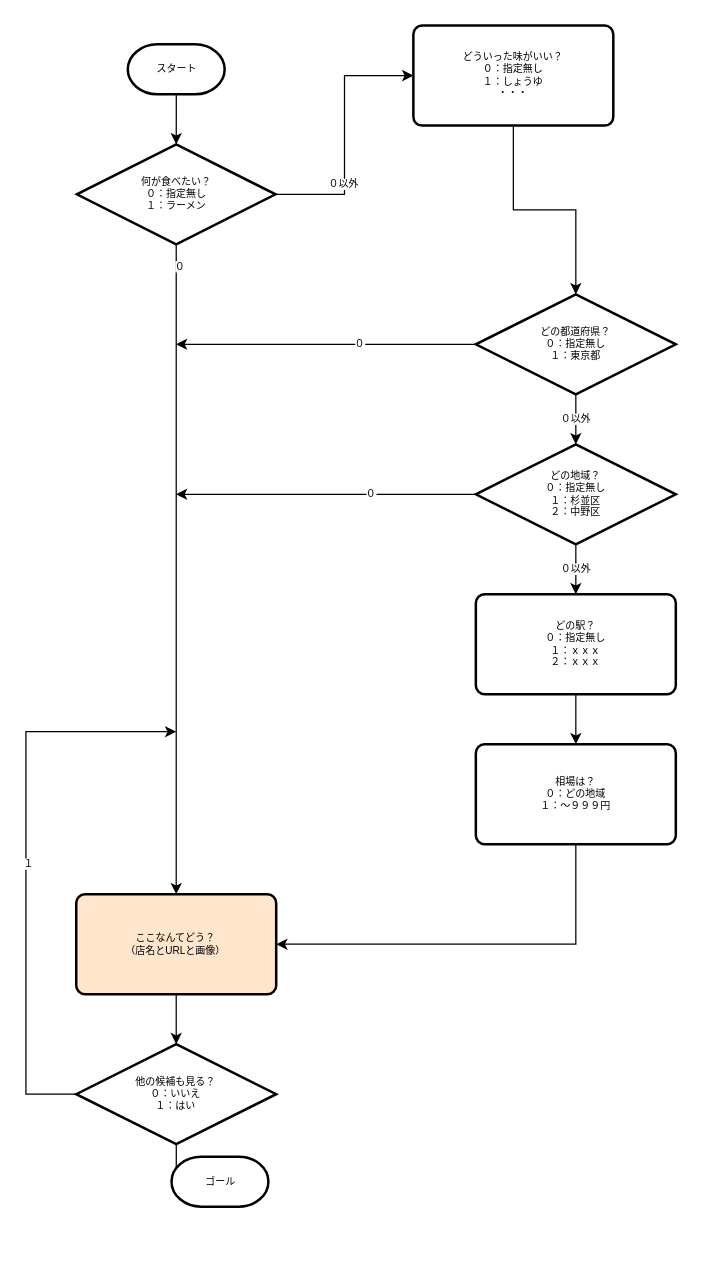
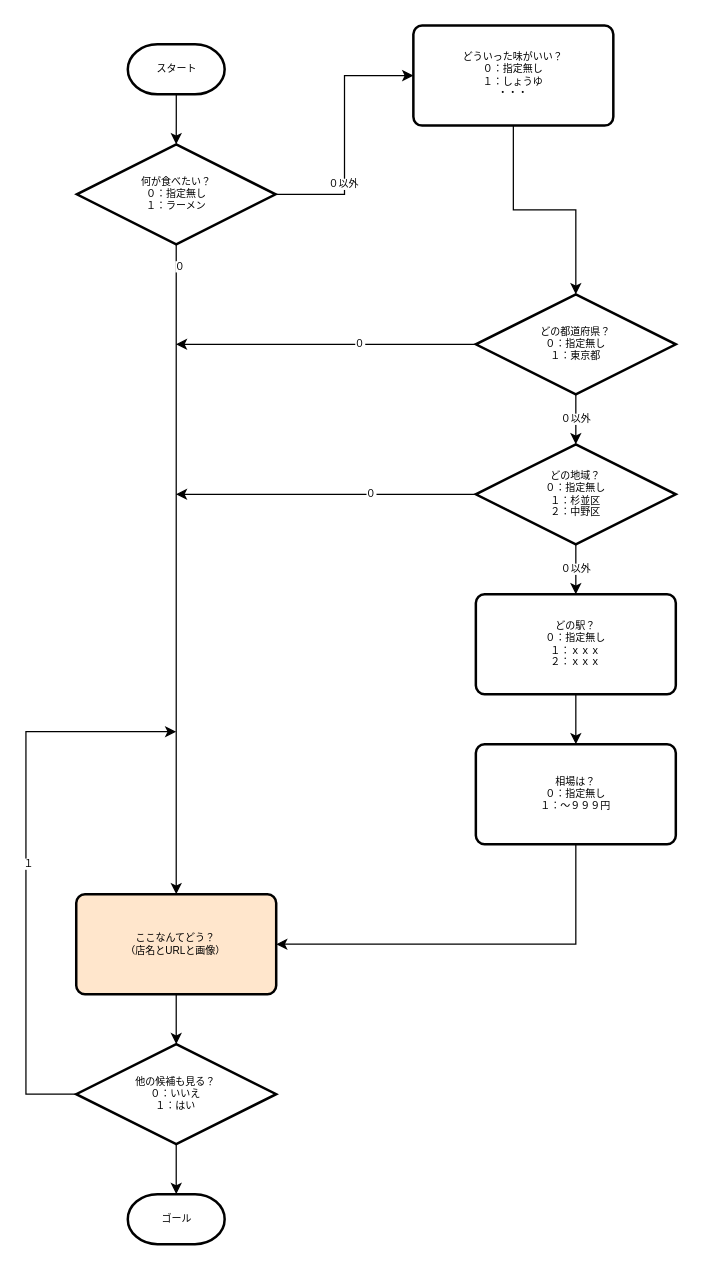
(576, 794) -> (576, 794)
(220, 1182) -> (176, 1219)
